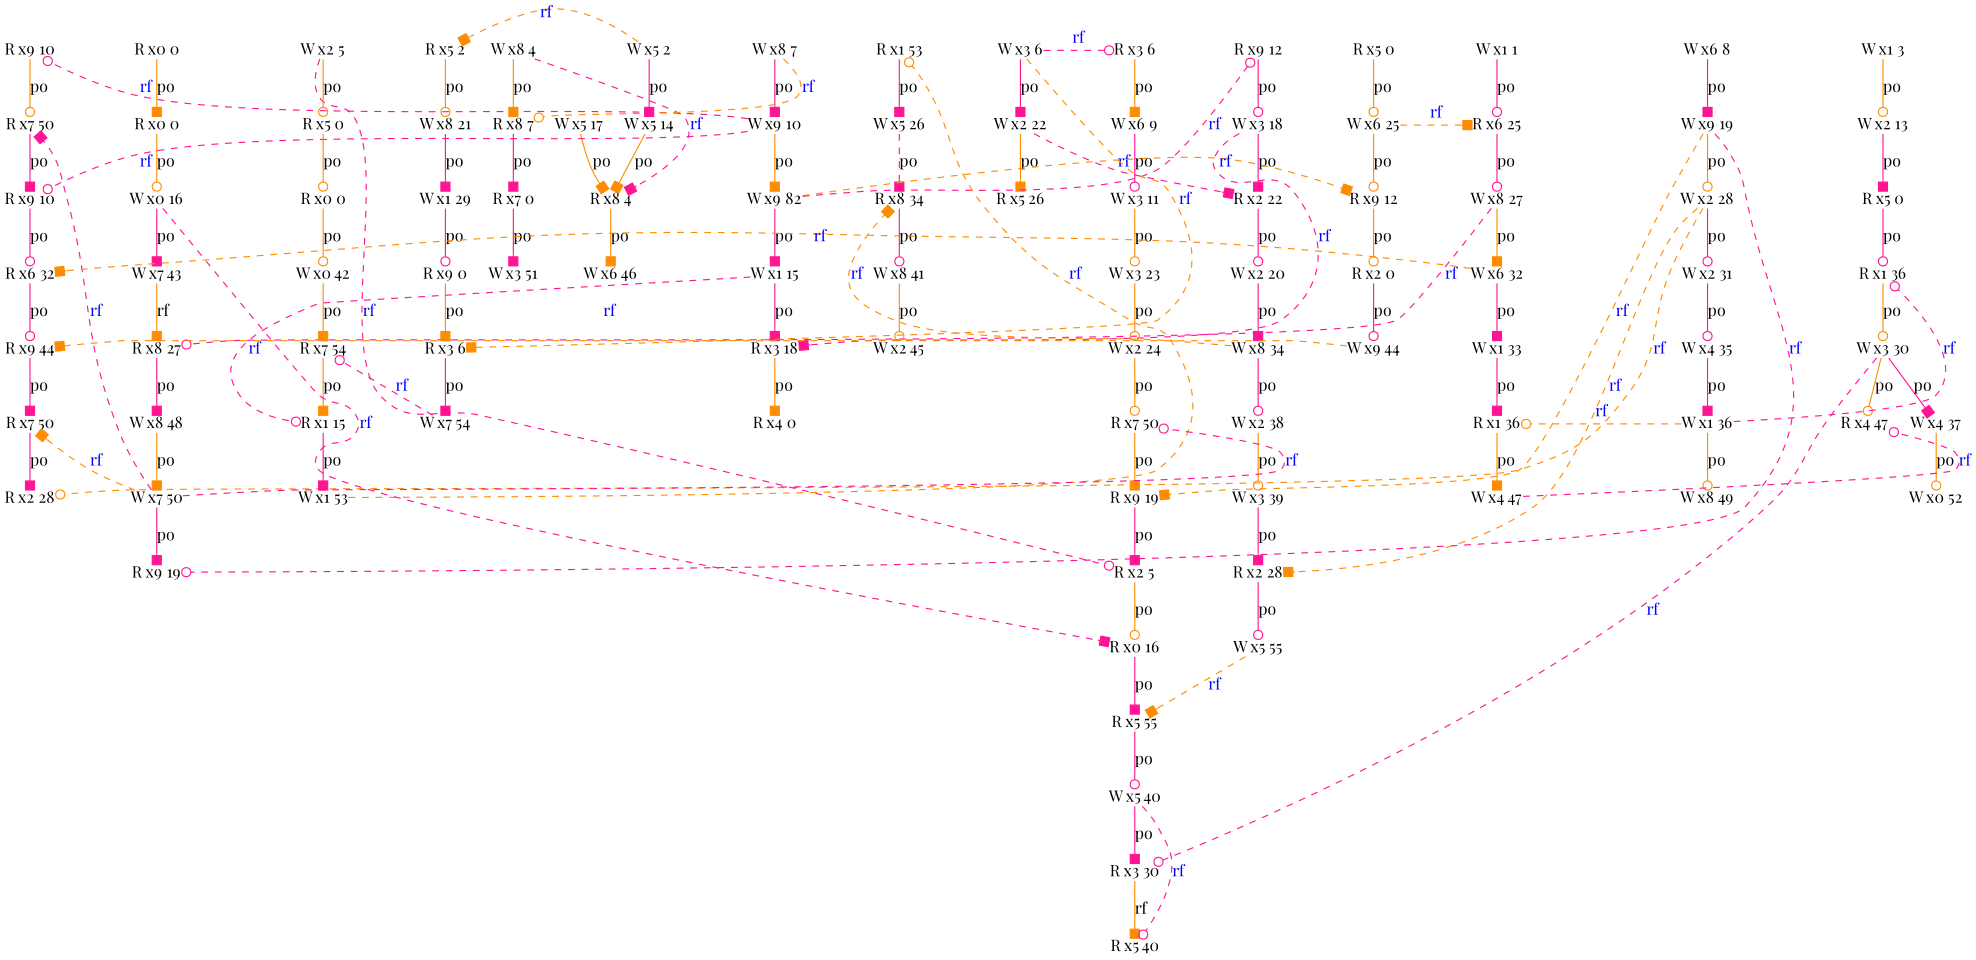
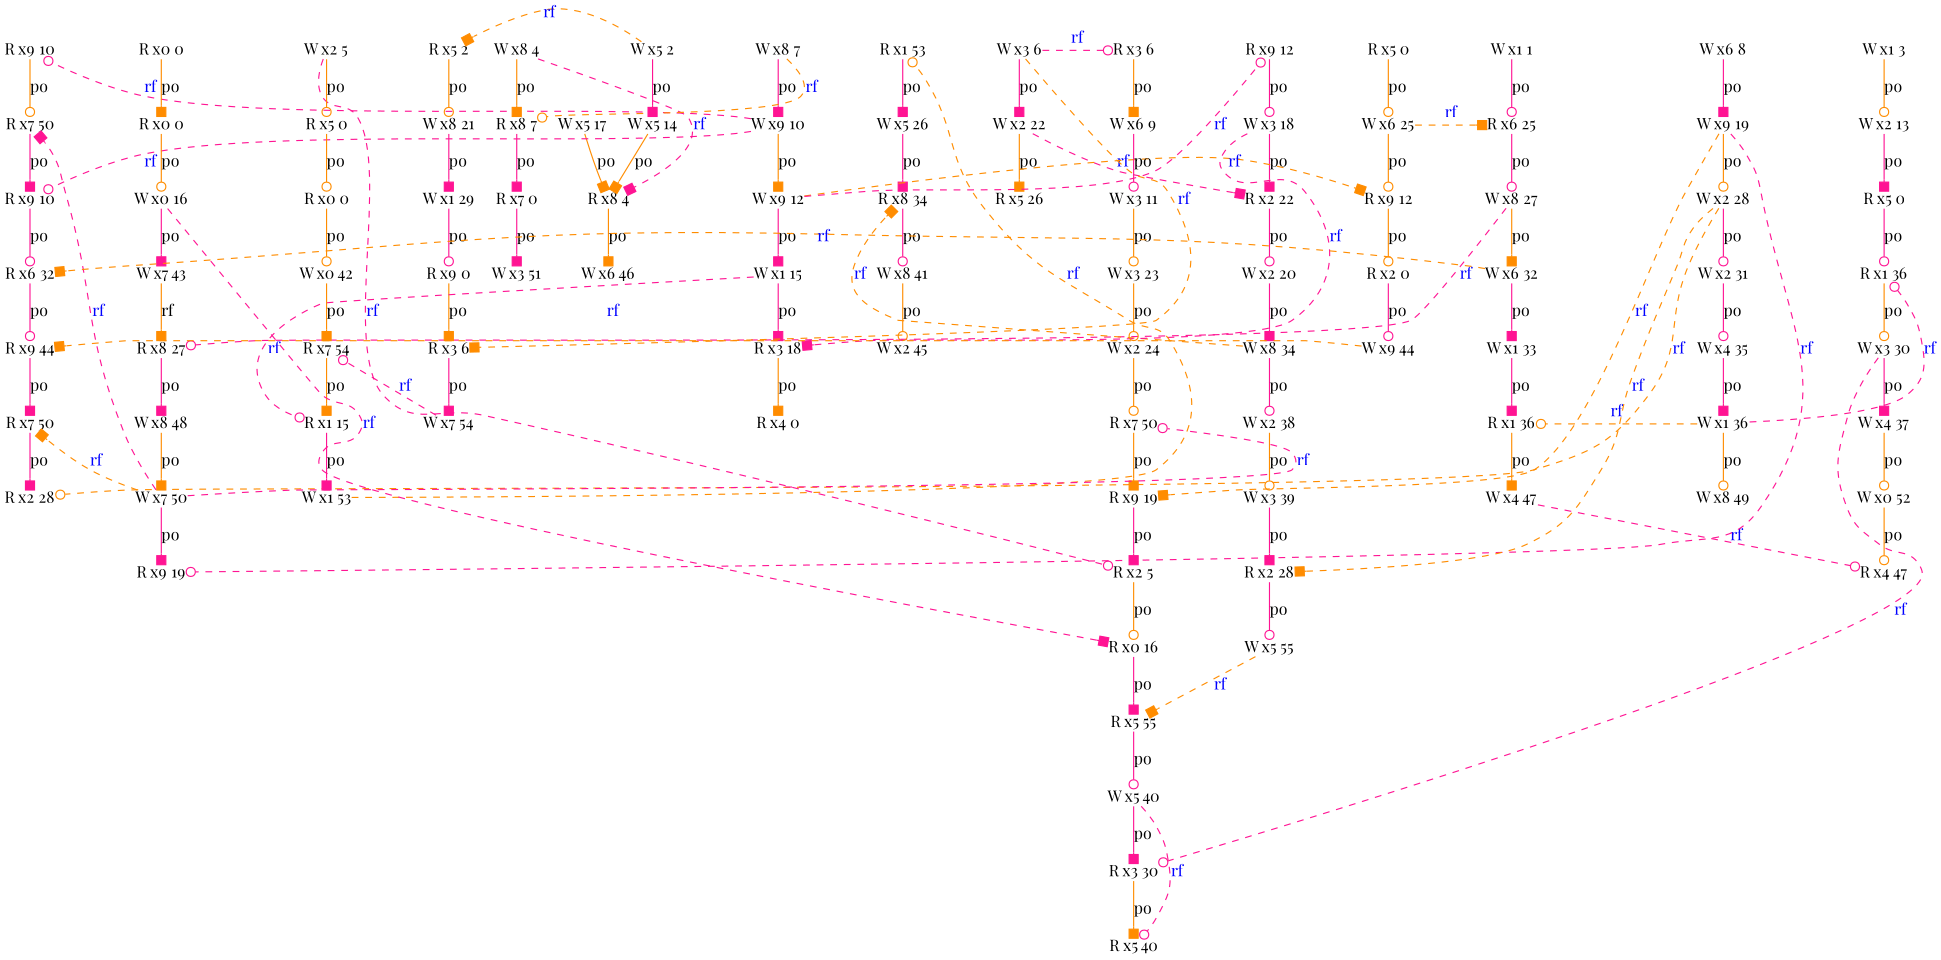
(899, 157) -> (903, 157)
(775, 200) -> (778, 200)
(1875, 382) -> (1884, 532)
(1141, 910) -> (1143, 910)
